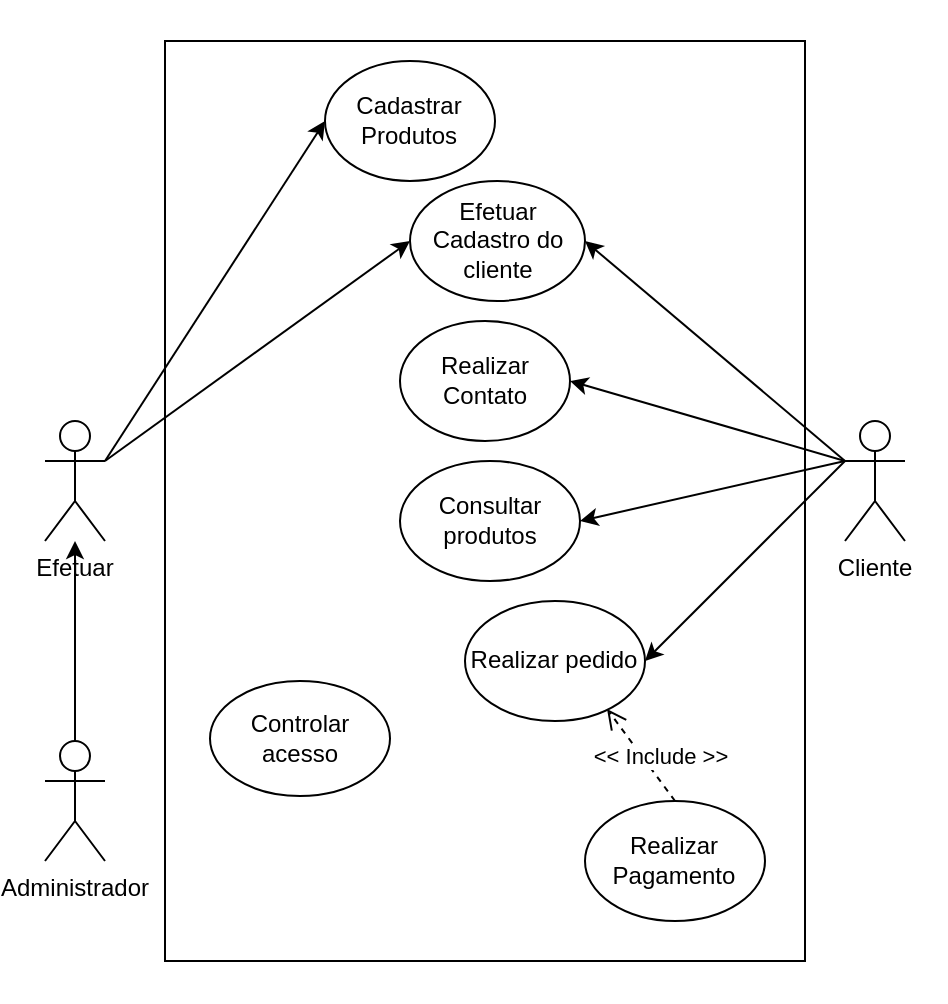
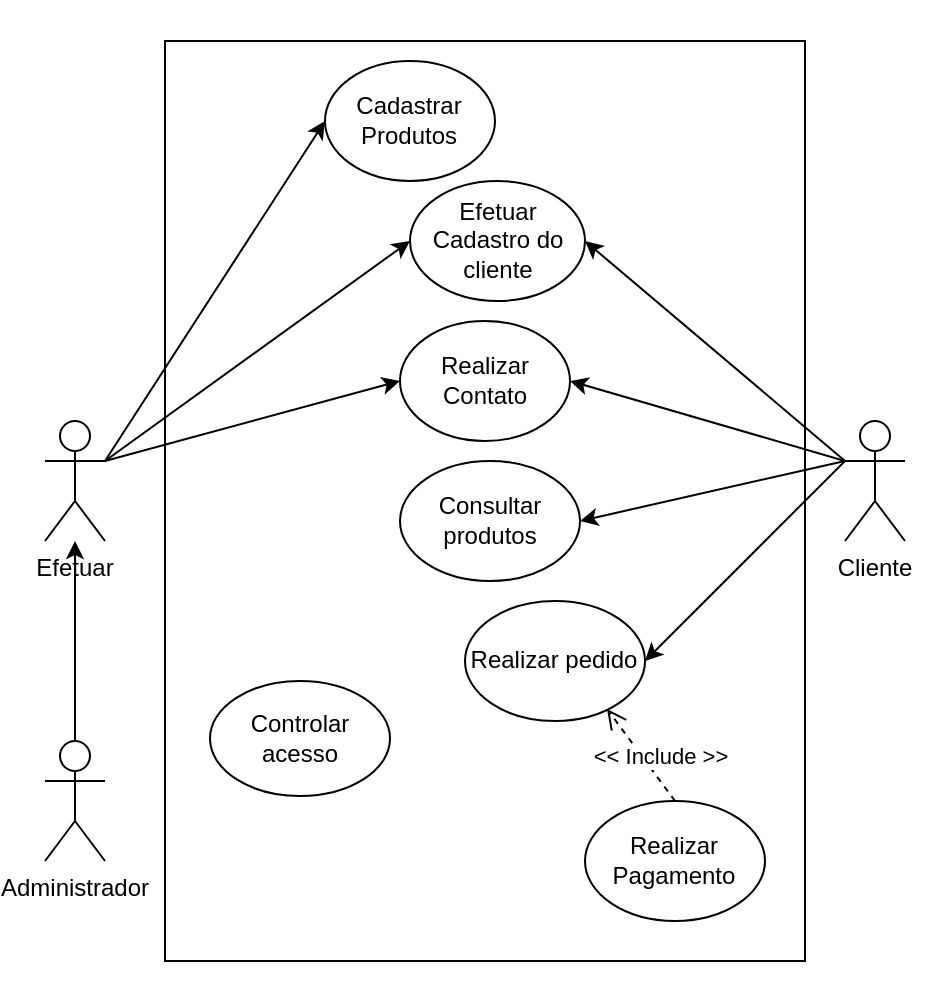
none -> (248, 422)
